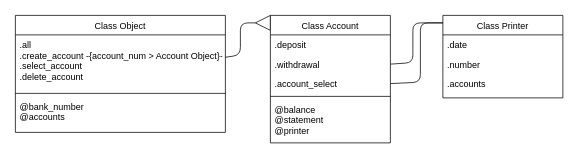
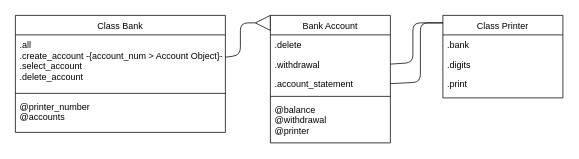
(120, 26) -> (120, 26)
(330, 26) -> (330, 26)
(292, 45) -> (290, 45)
(458, 45) -> (458, 45)
(463, 65) -> (461, 65)
(310, 84) -> (319, 84)
(469, 84) -> (460, 84)
(50, 107) -> (56, 107)
(293, 110) -> (293, 110)
